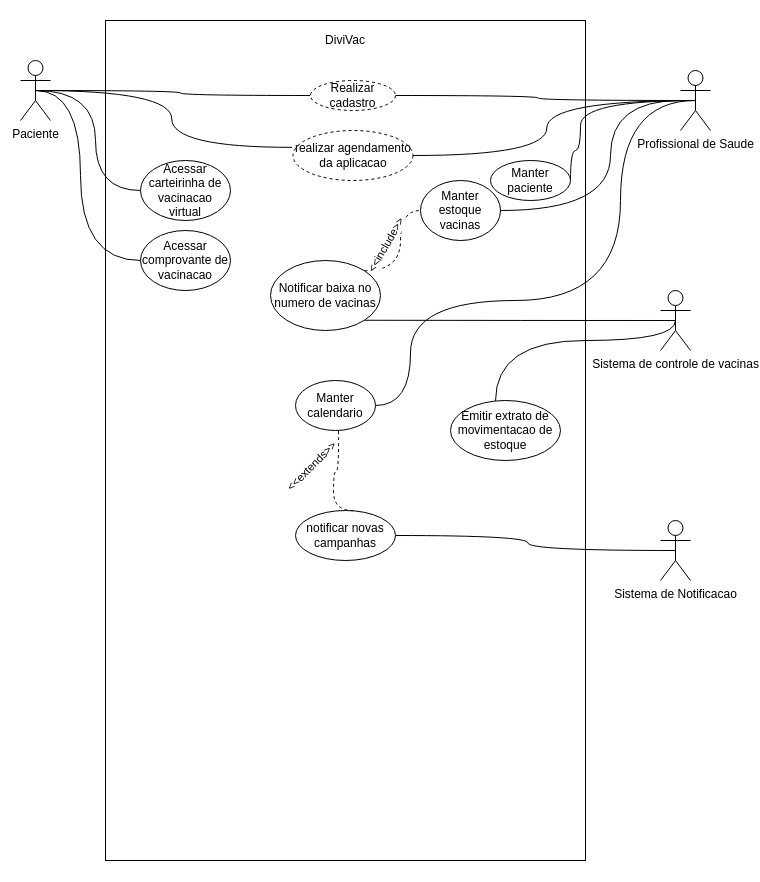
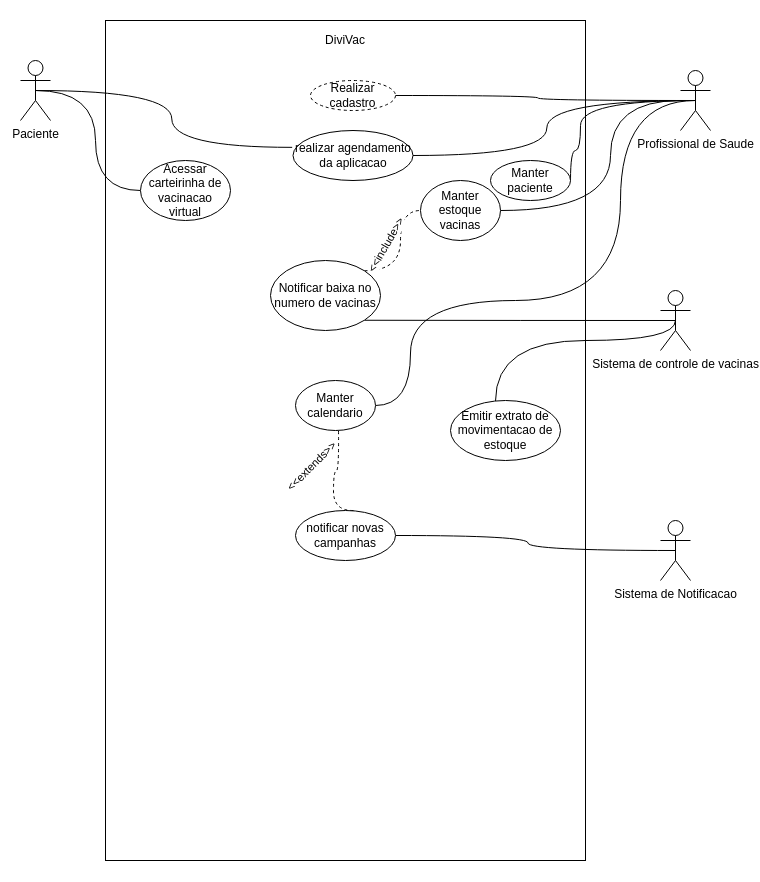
(203, 95) -> none
(353, 156) -> (353, 156)
(81, 185) -> none
(186, 261) -> none
